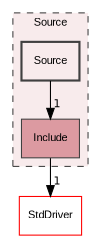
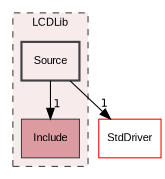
(50, 23) -> (50, 23)
(50, 173) -> (81, 92)
